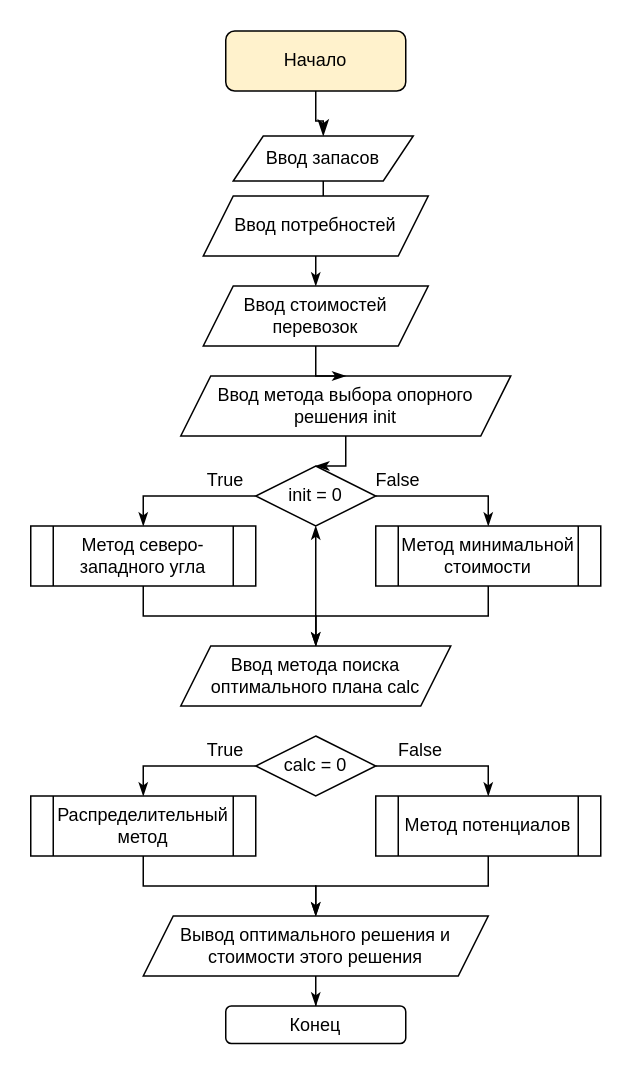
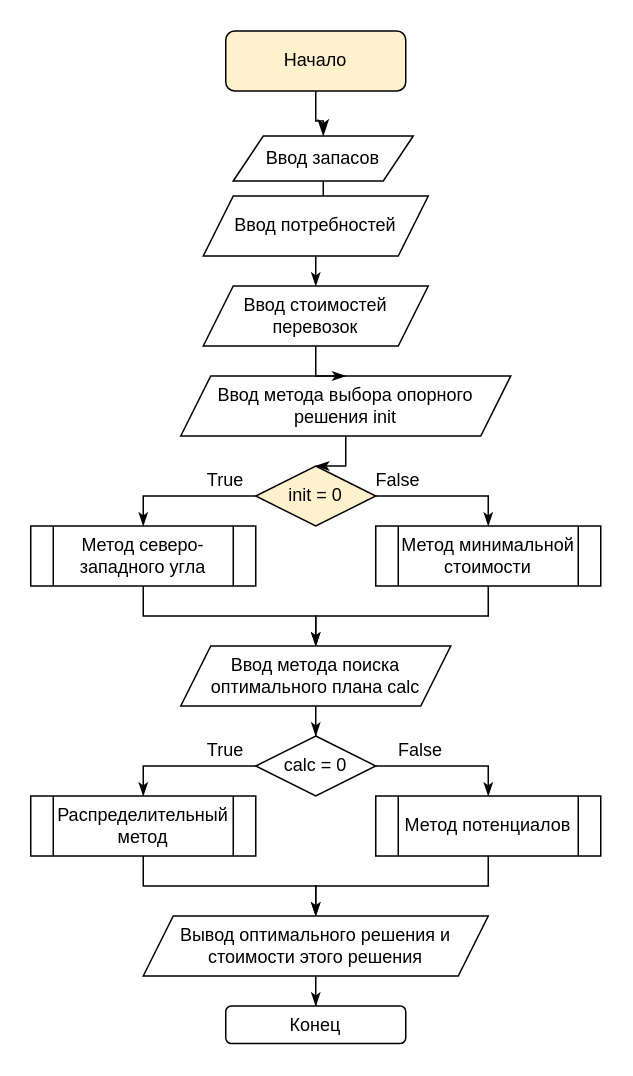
(316, 496) -> (316, 496)
(316, 573) -> (316, 726)
